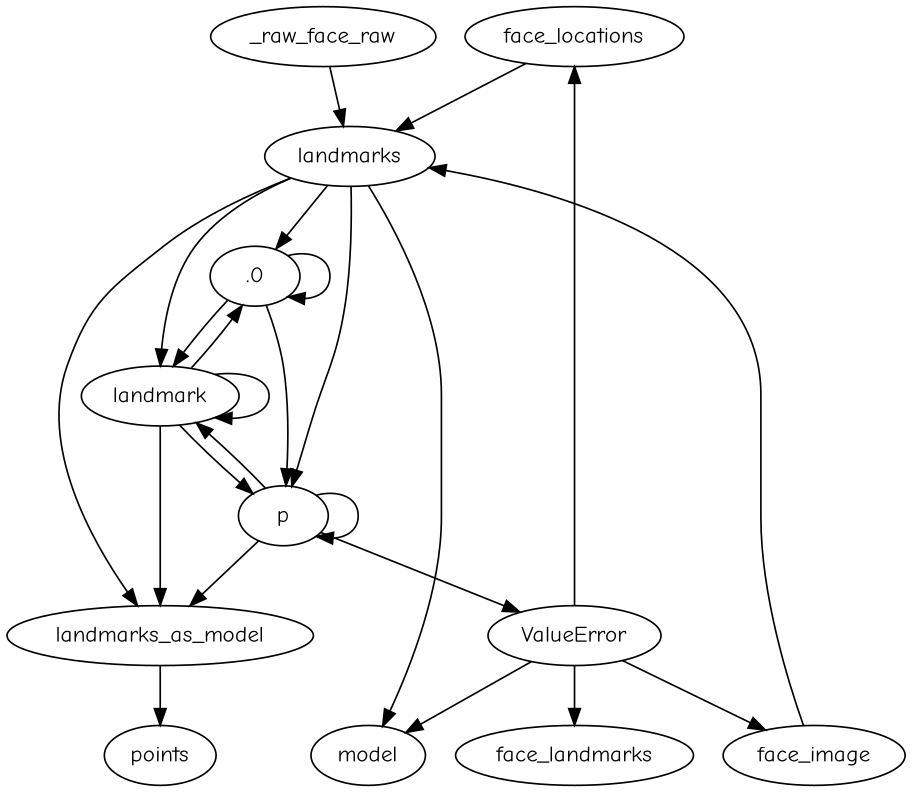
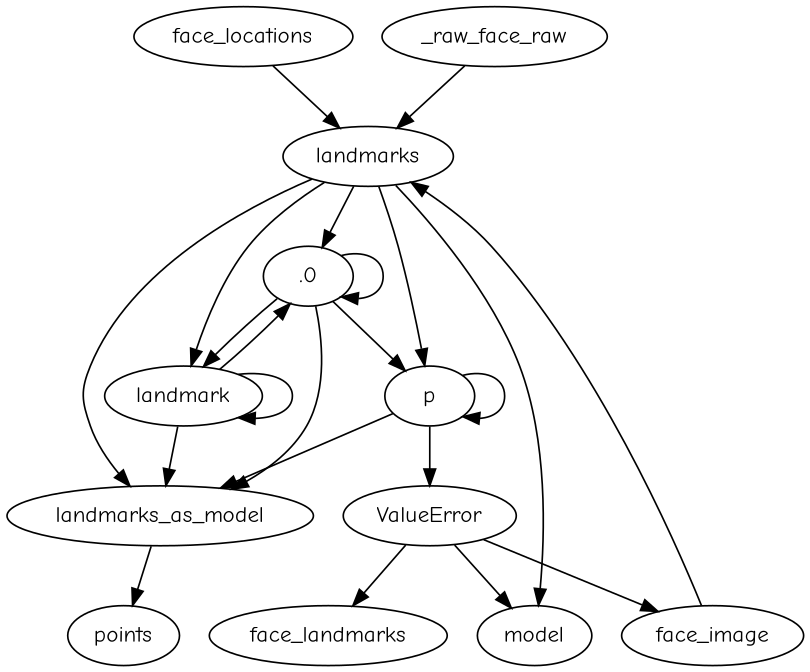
(575, 344) -> none
none -> (314, 408)
(209, 455) -> none
(238, 460) -> none
